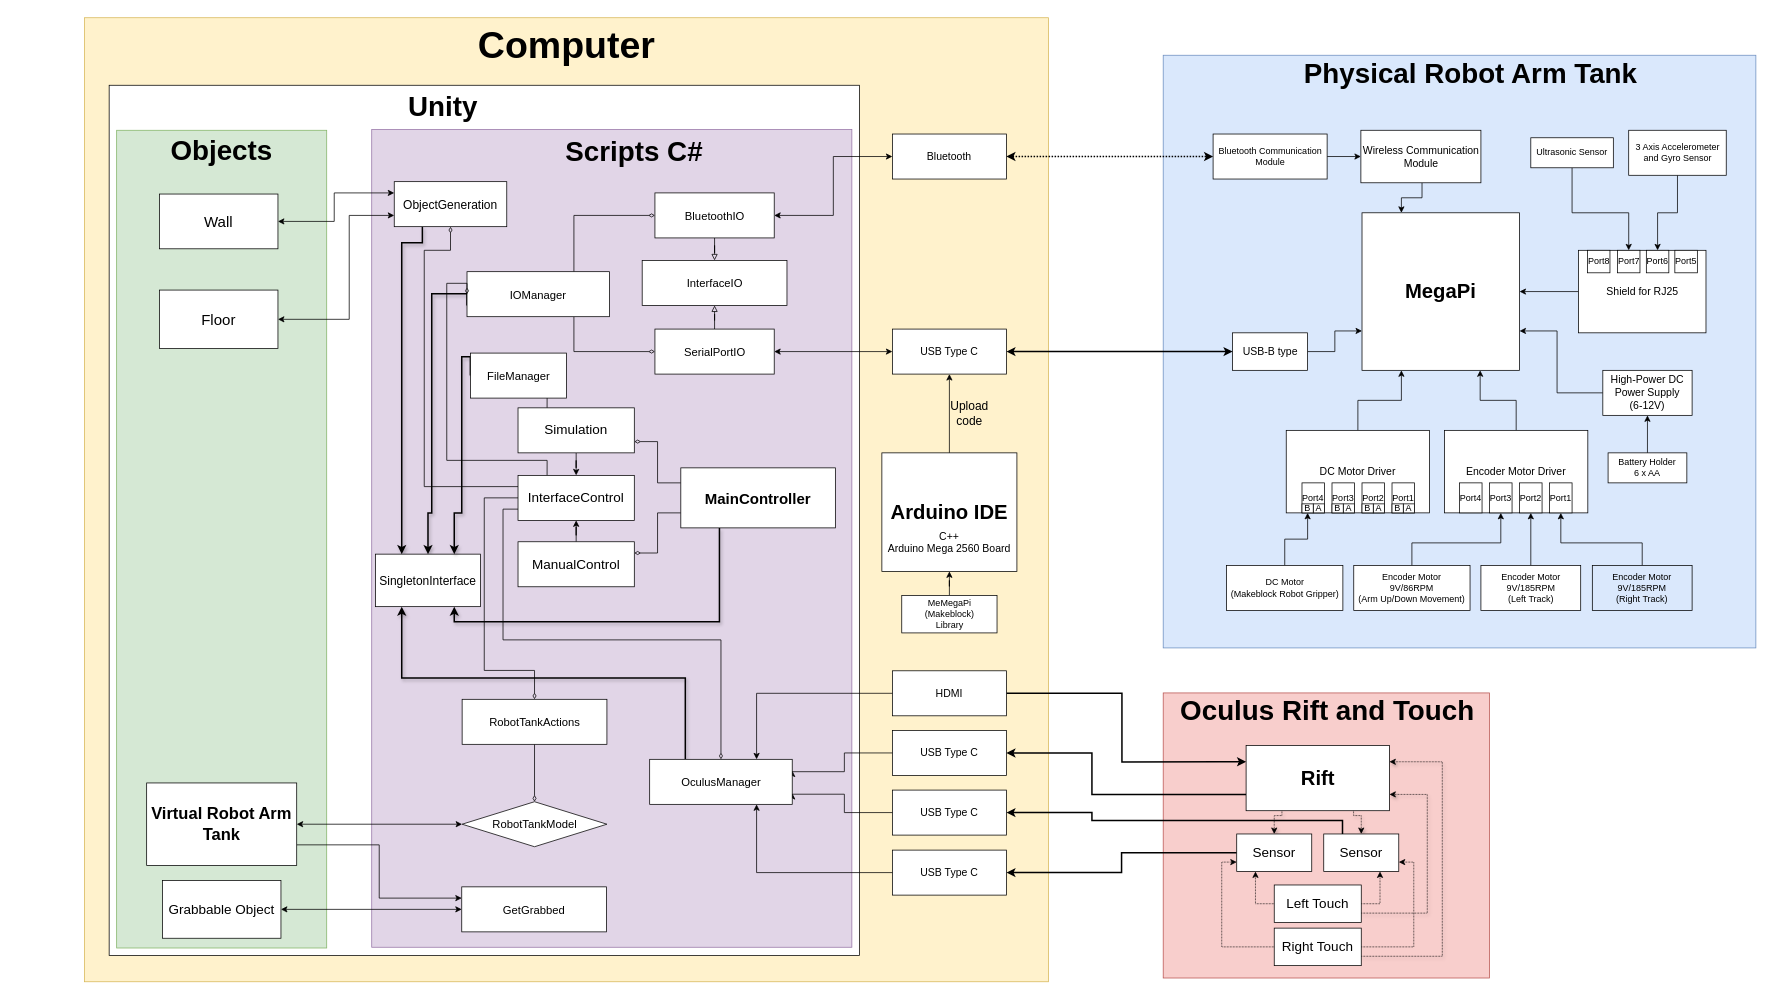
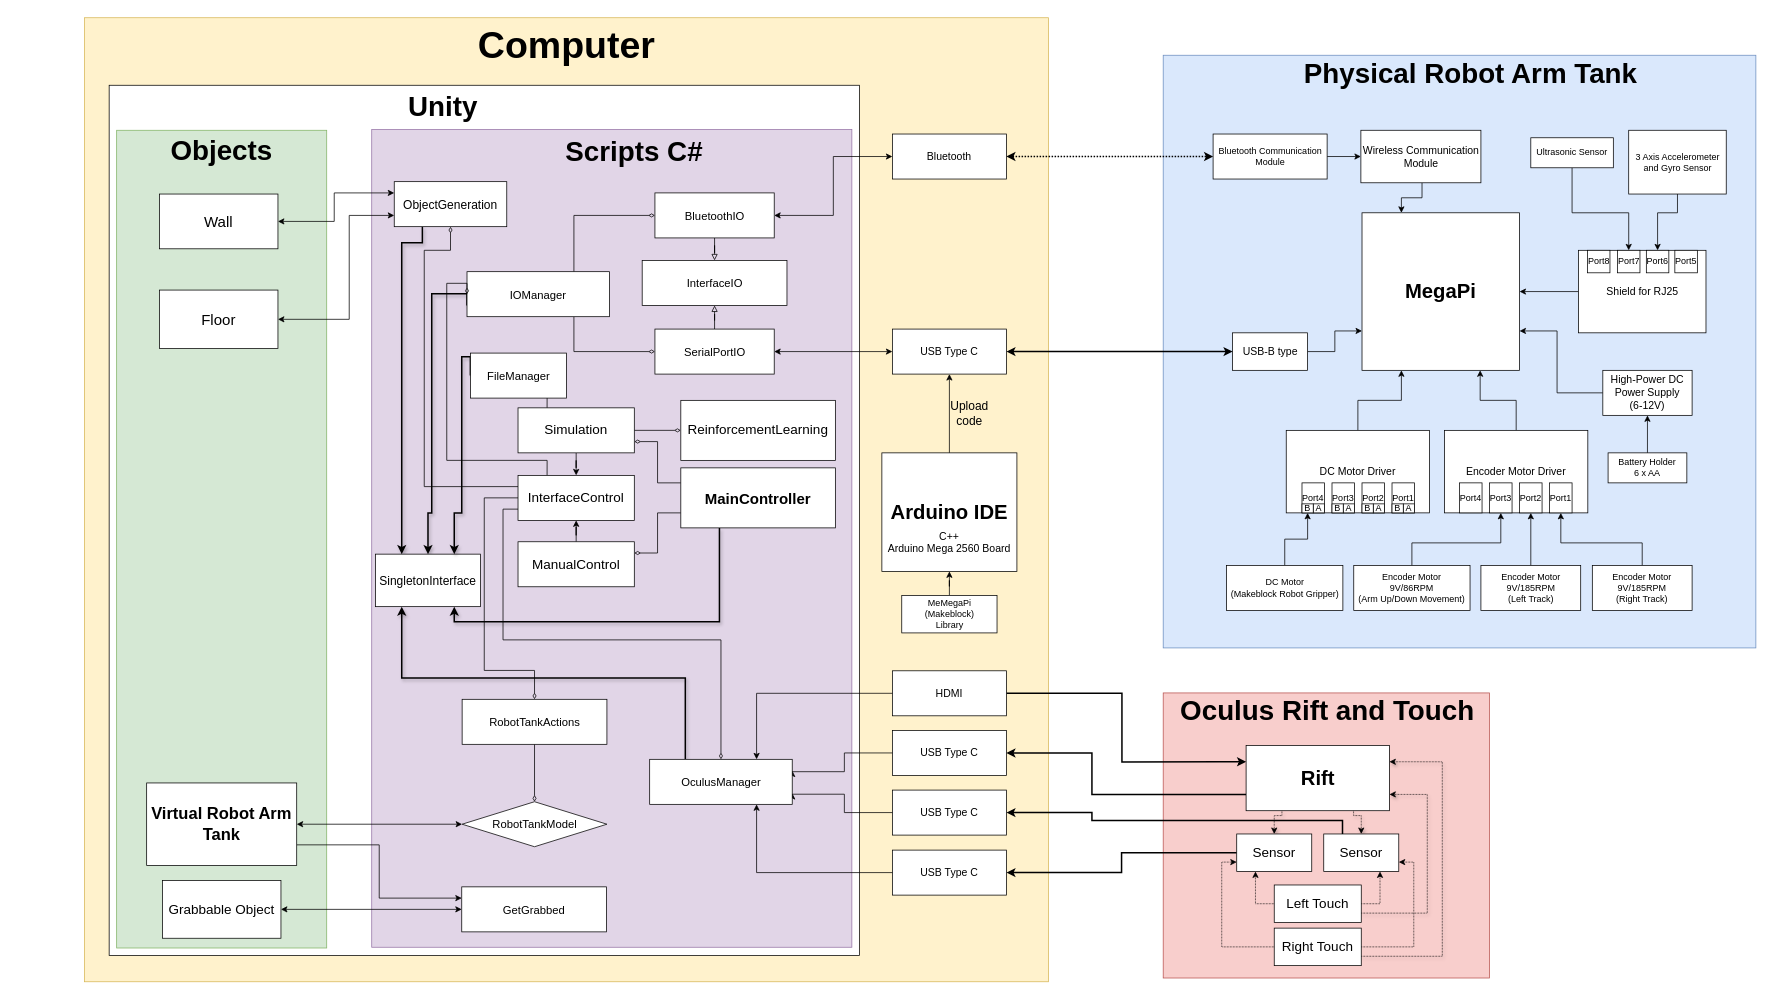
(1677, 153) -> (1677, 162)
none -> (654, 430)
none -> (758, 430)
(1642, 588) -> (1642, 588)
